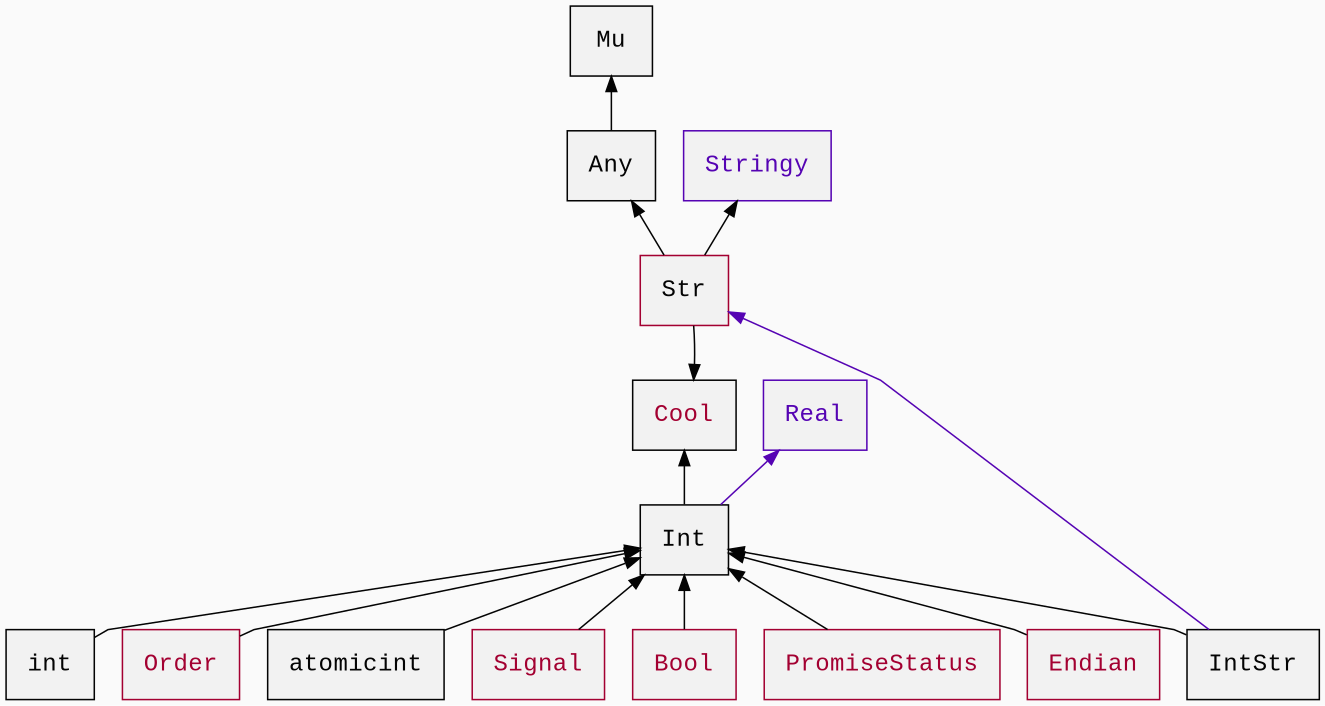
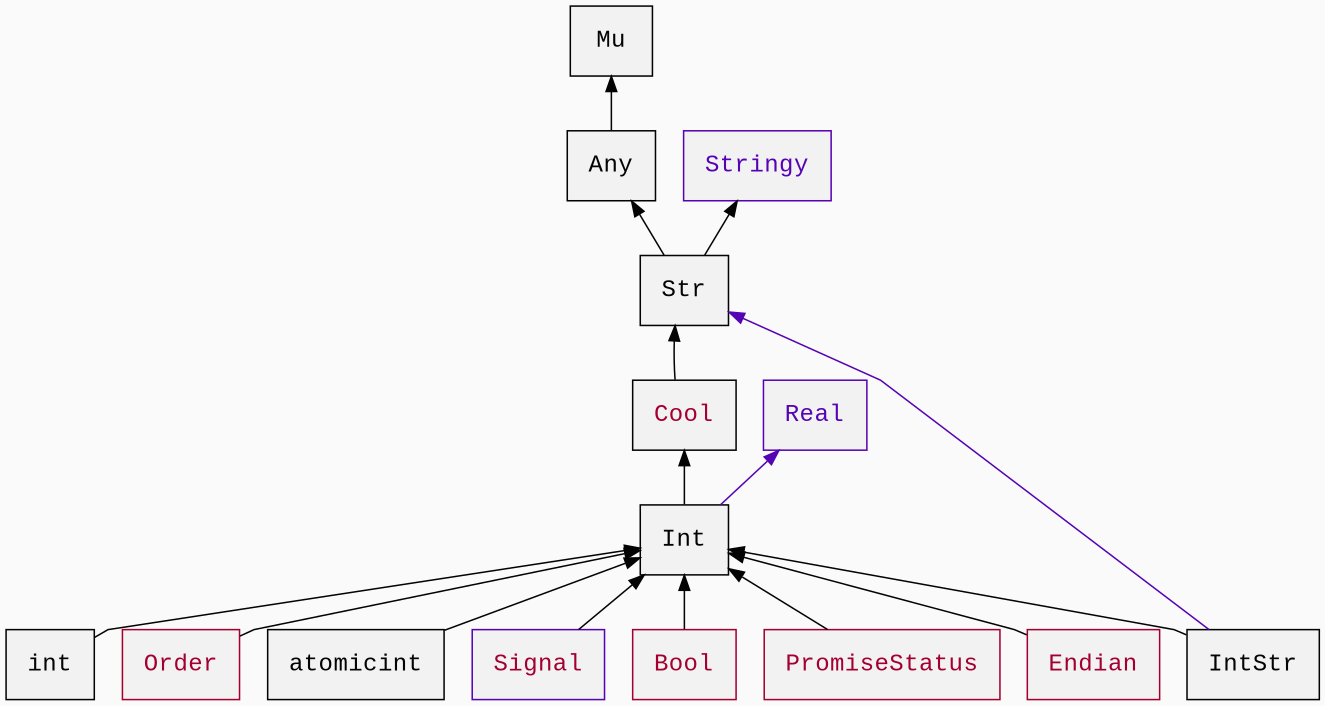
(684, 290) -> (684, 290)
(695, 345) -> (674, 360)
(538, 665) -> (538, 665)
